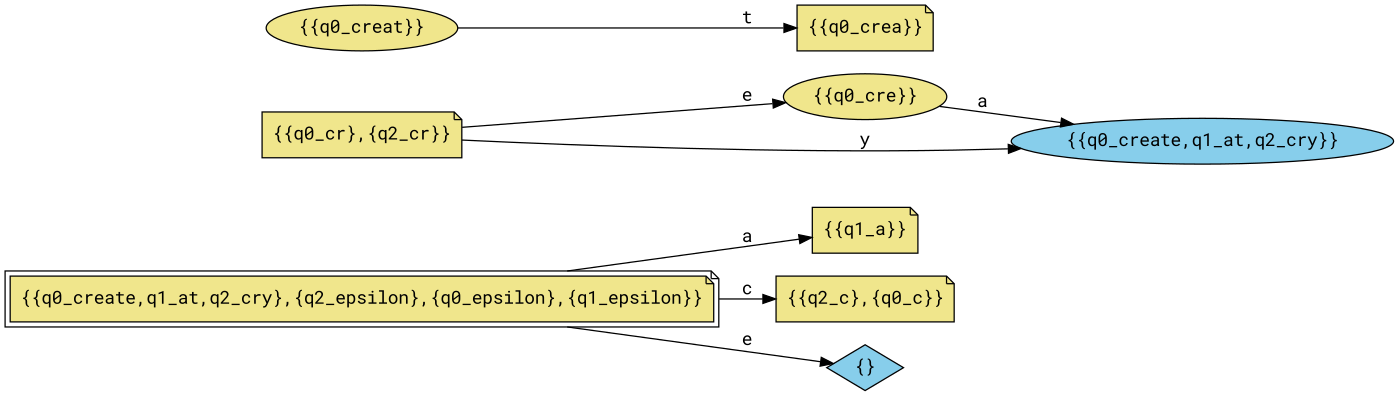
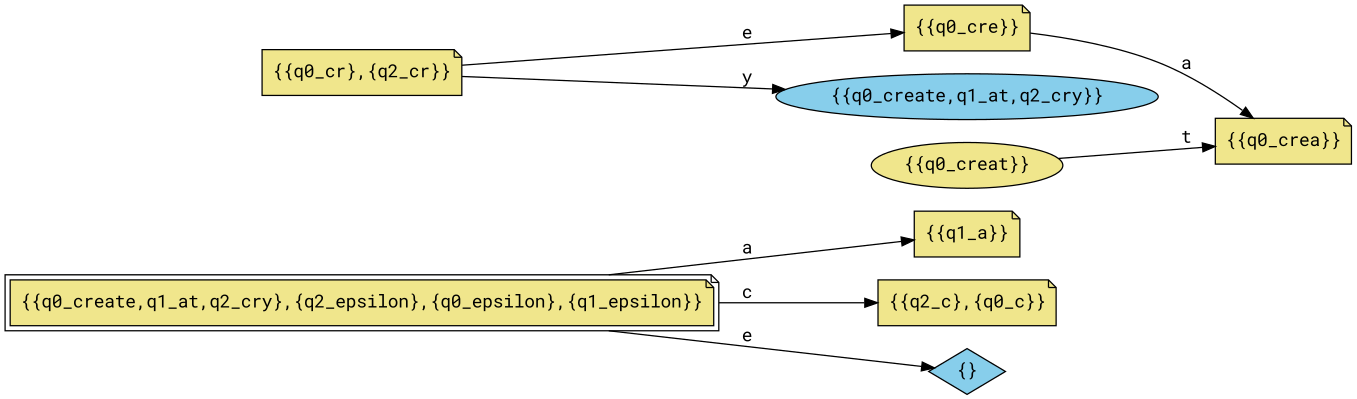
(865, 97) -> (967, 28)
(1000, 114) -> (1142, 57)
